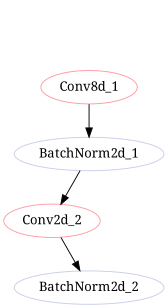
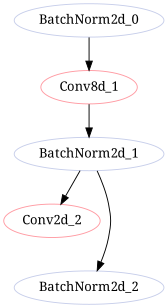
none -> (89, 20)
(68, 250) -> (110, 216)
